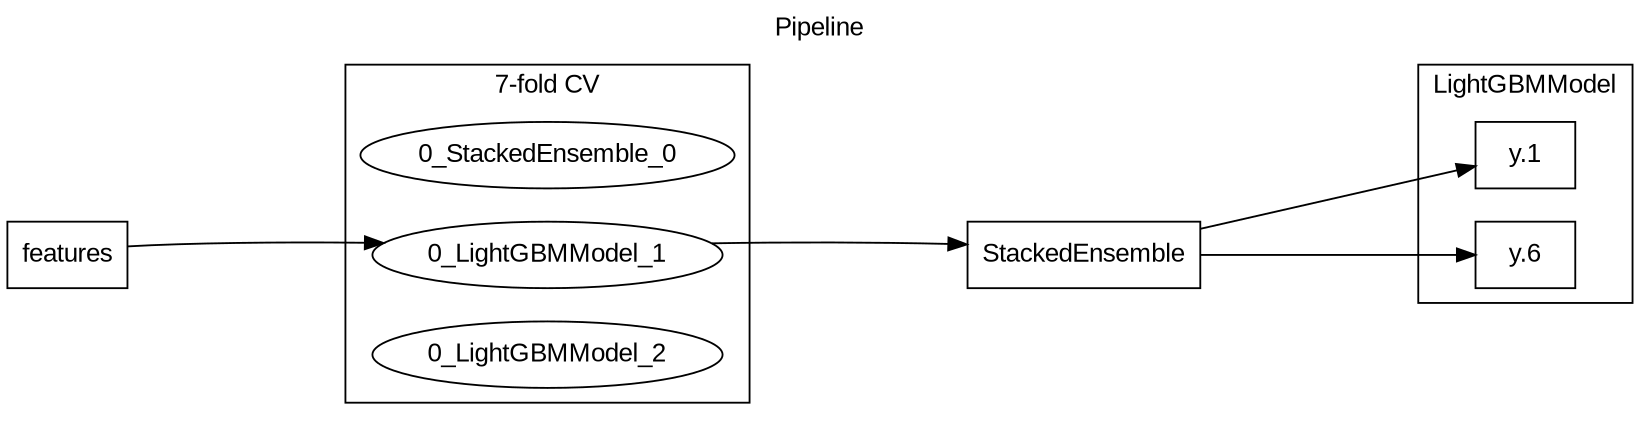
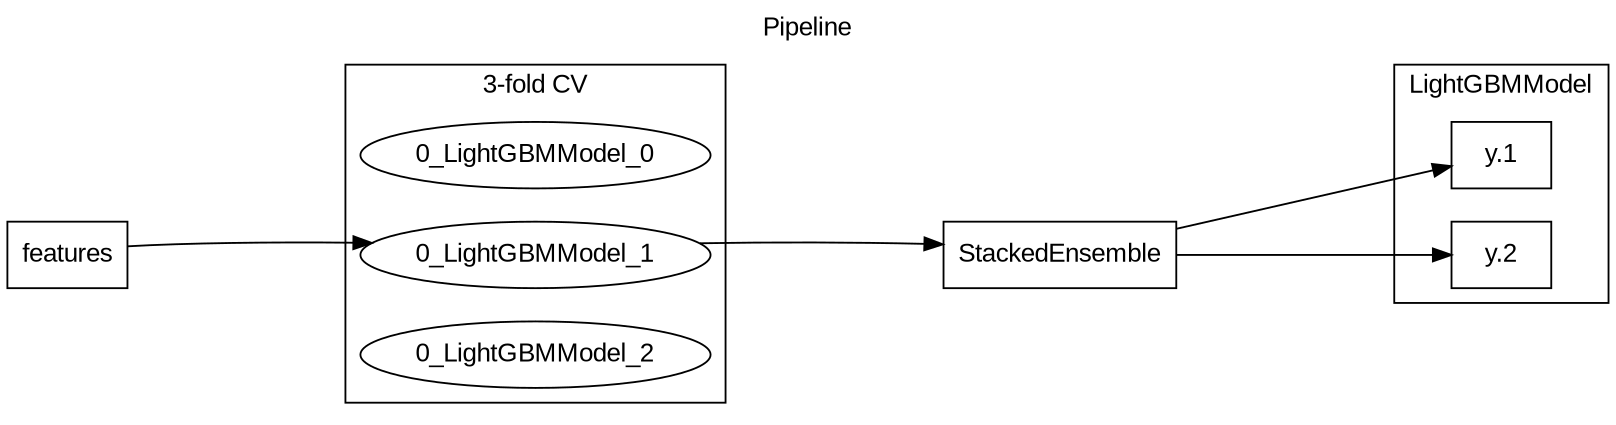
(547, 86) -> (535, 86)
(547, 155) -> (535, 155)
(1525, 255) -> (1501, 255)
